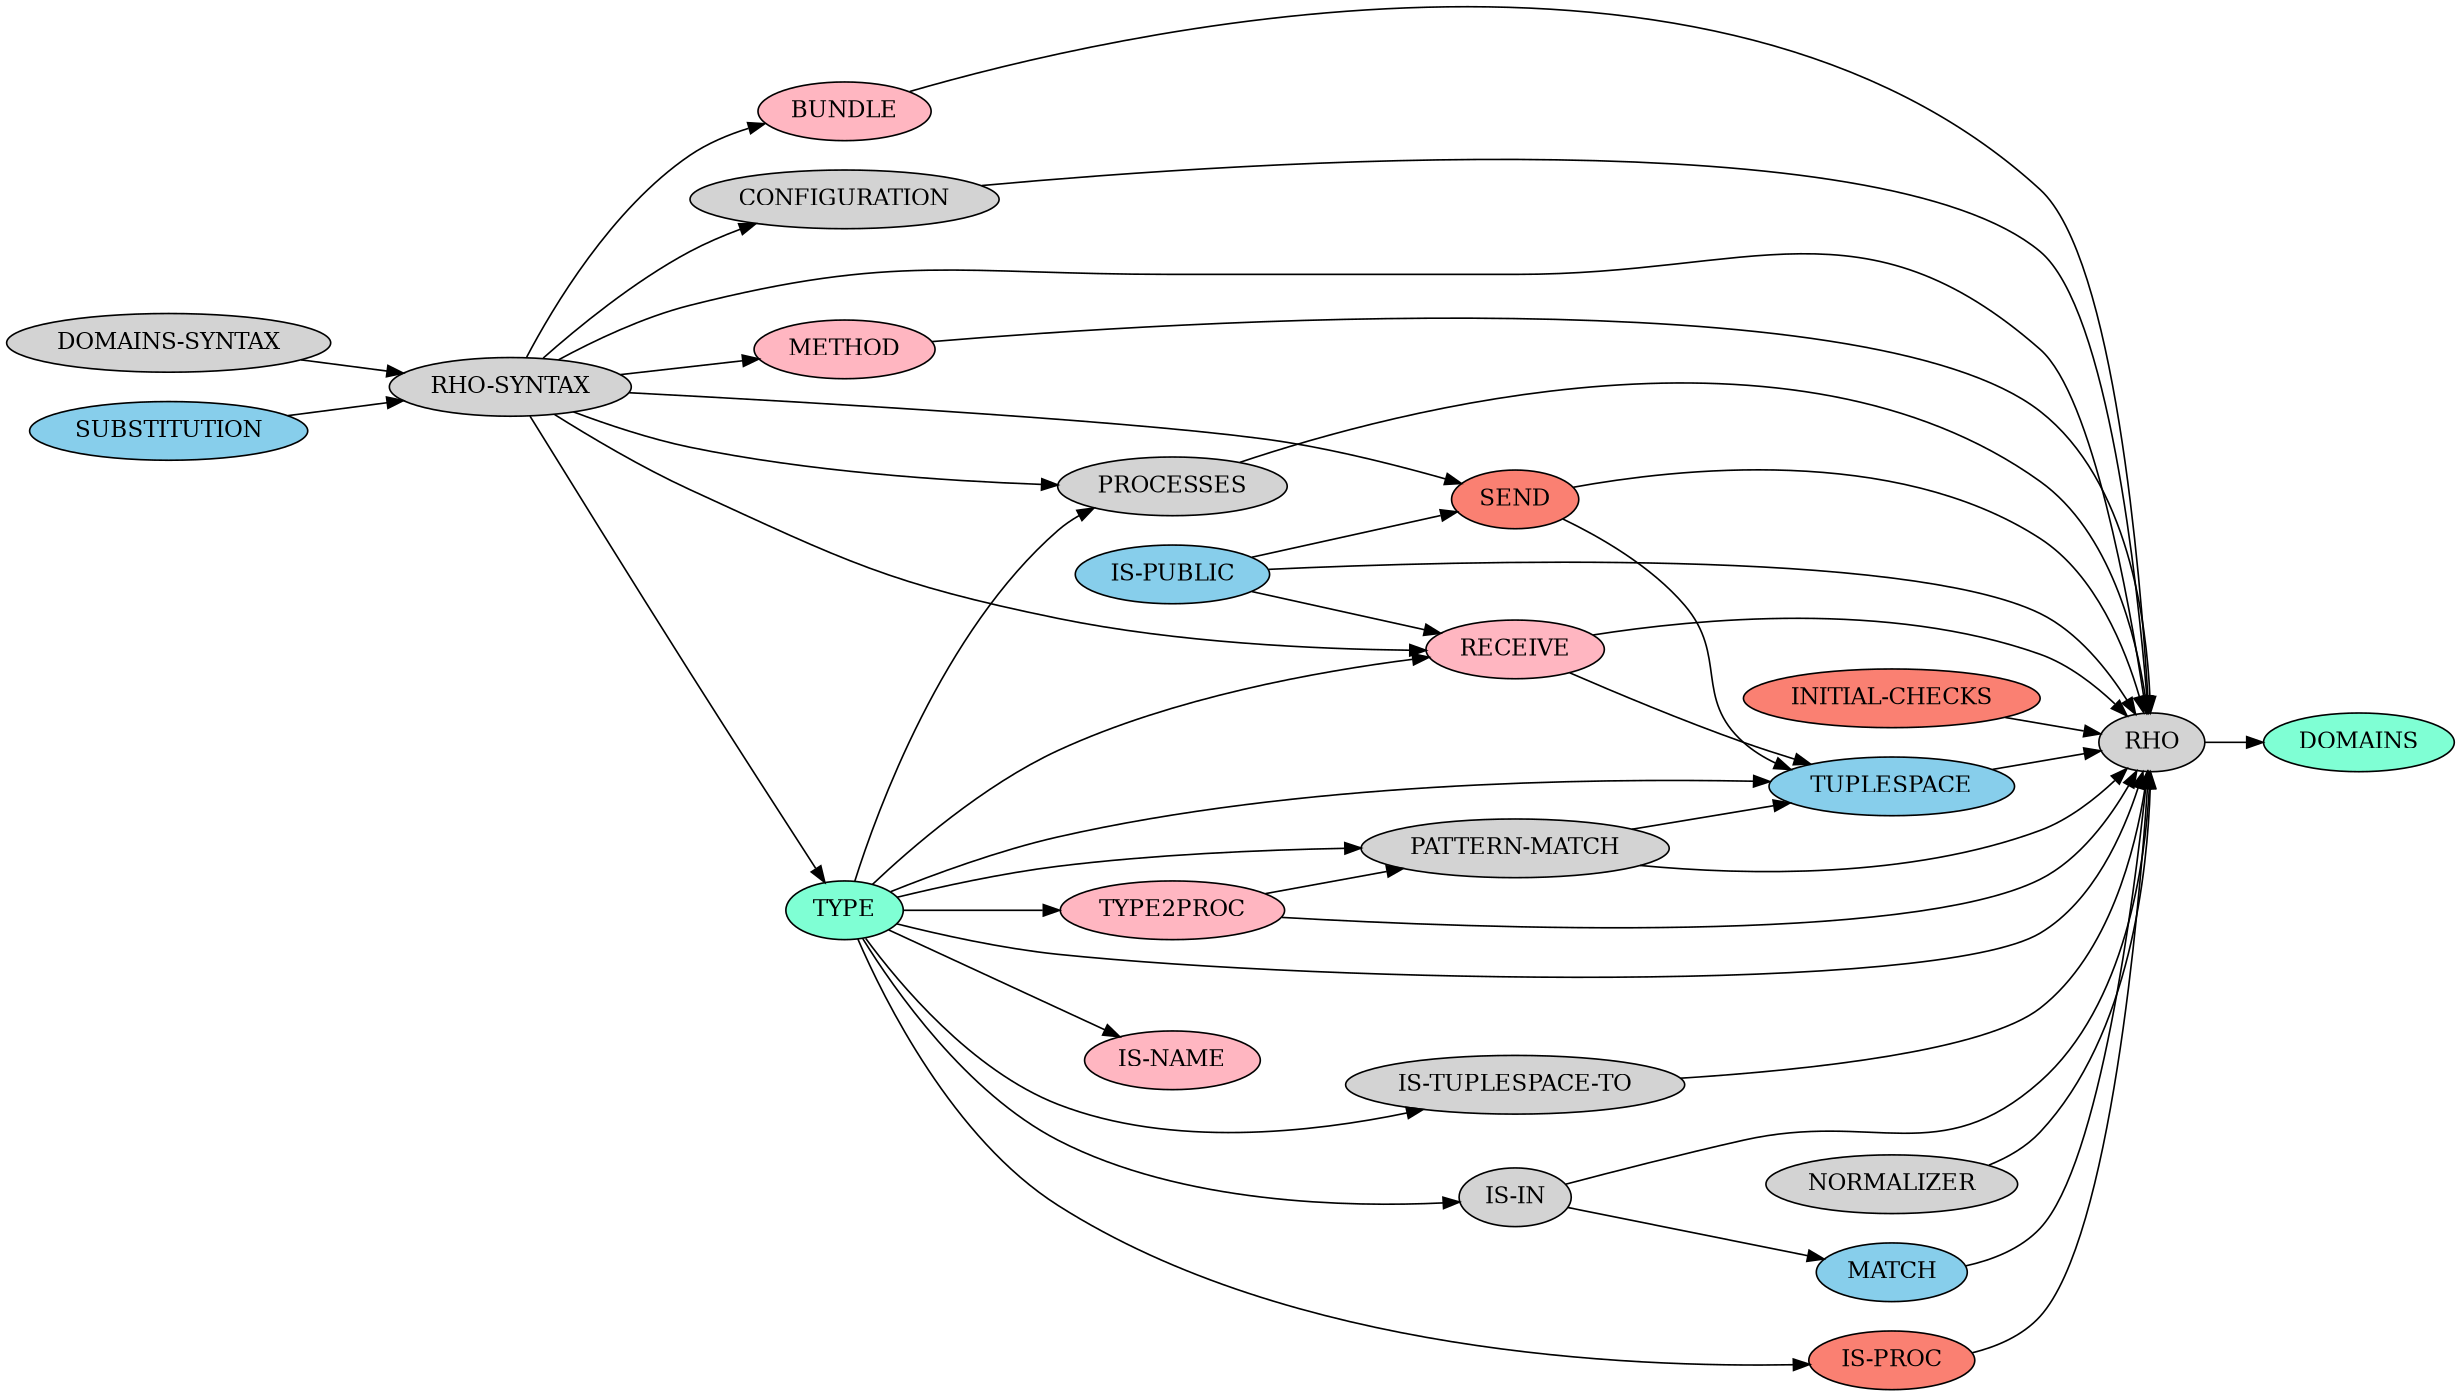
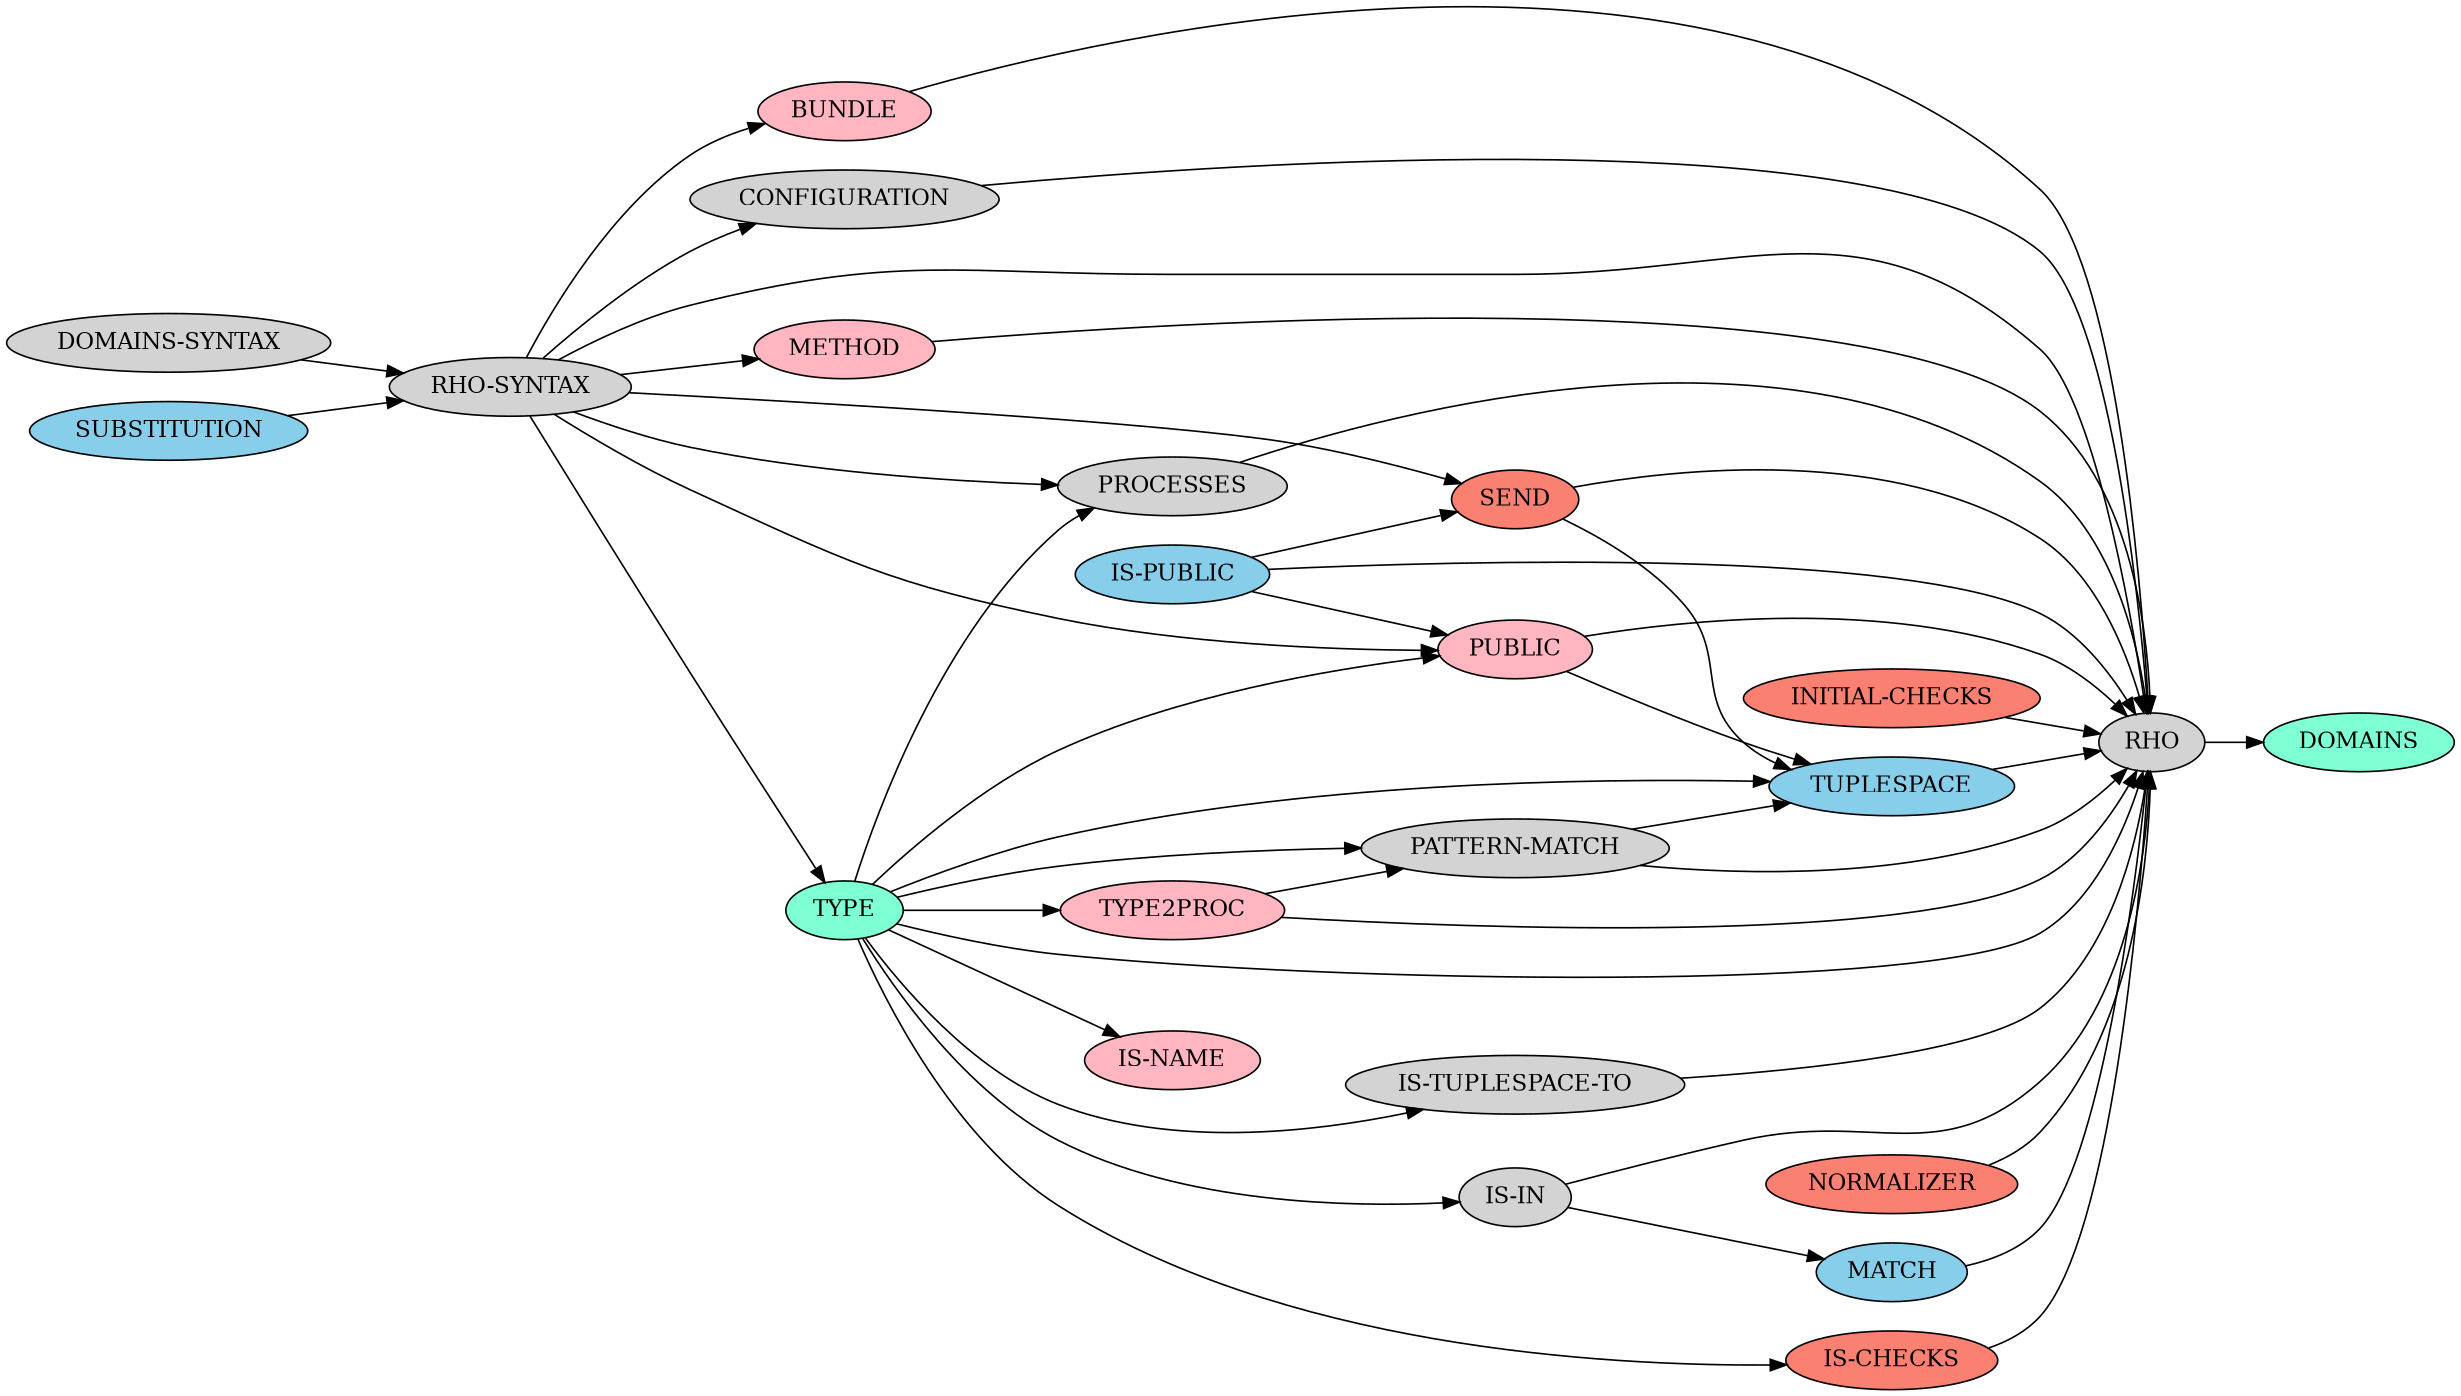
(1515, 649) -> (1515, 649)
(1892, 1184) -> (1892, 1184)
(1892, 1360) -> (1892, 1360)
